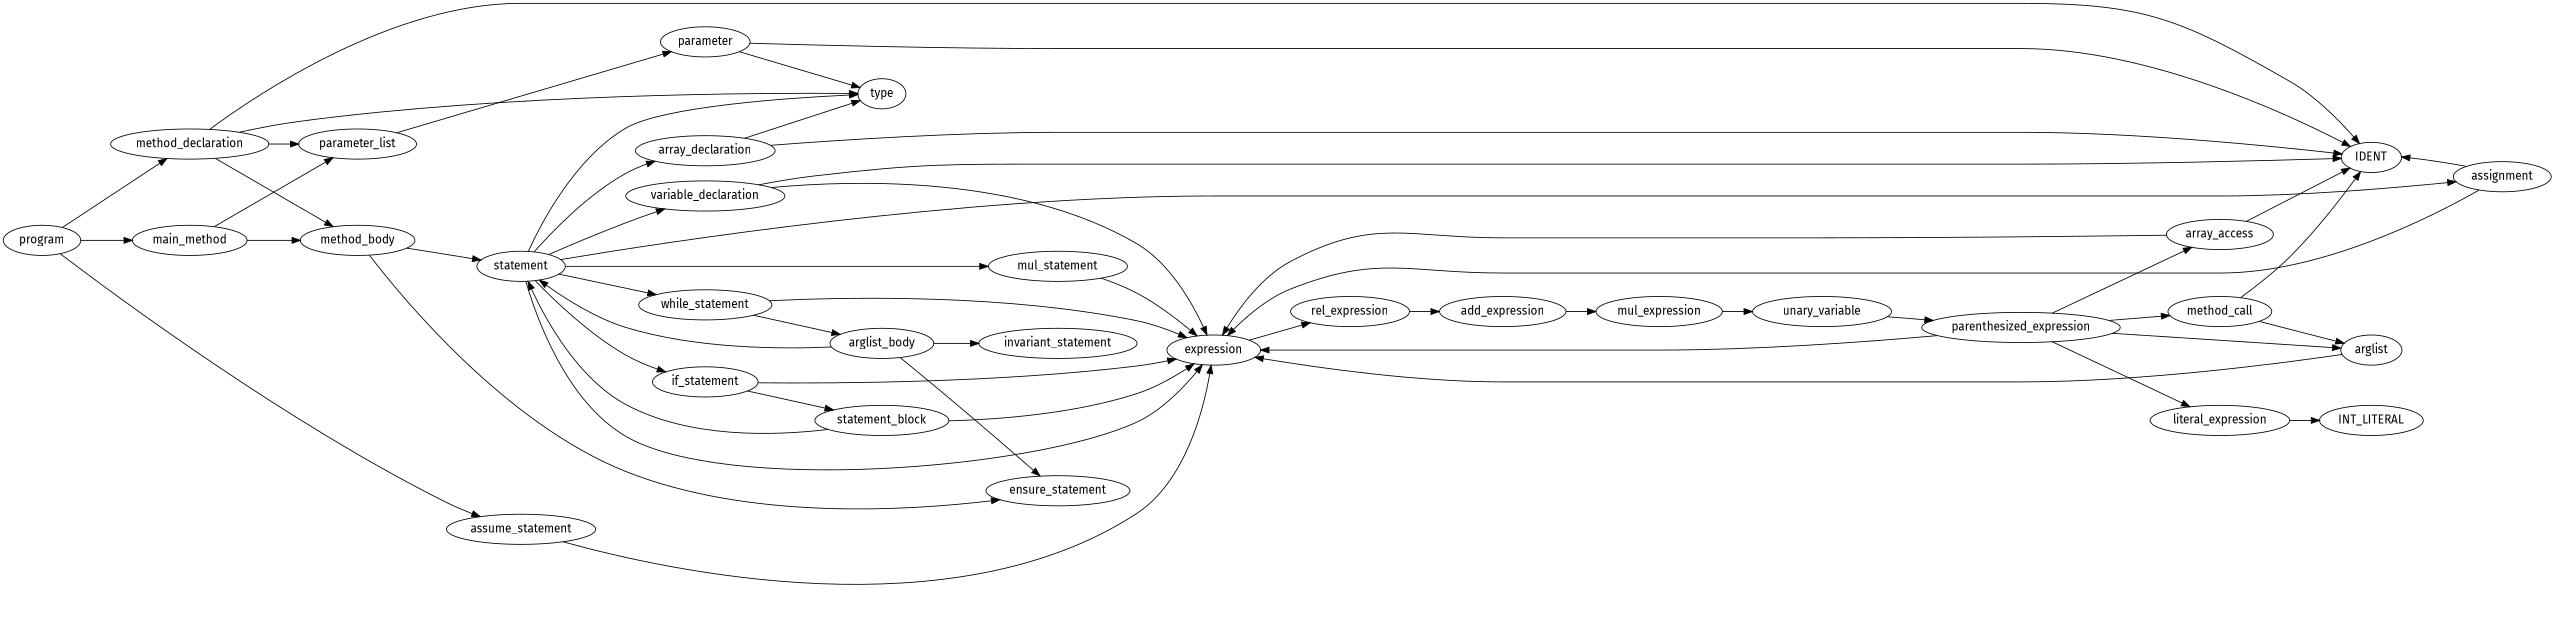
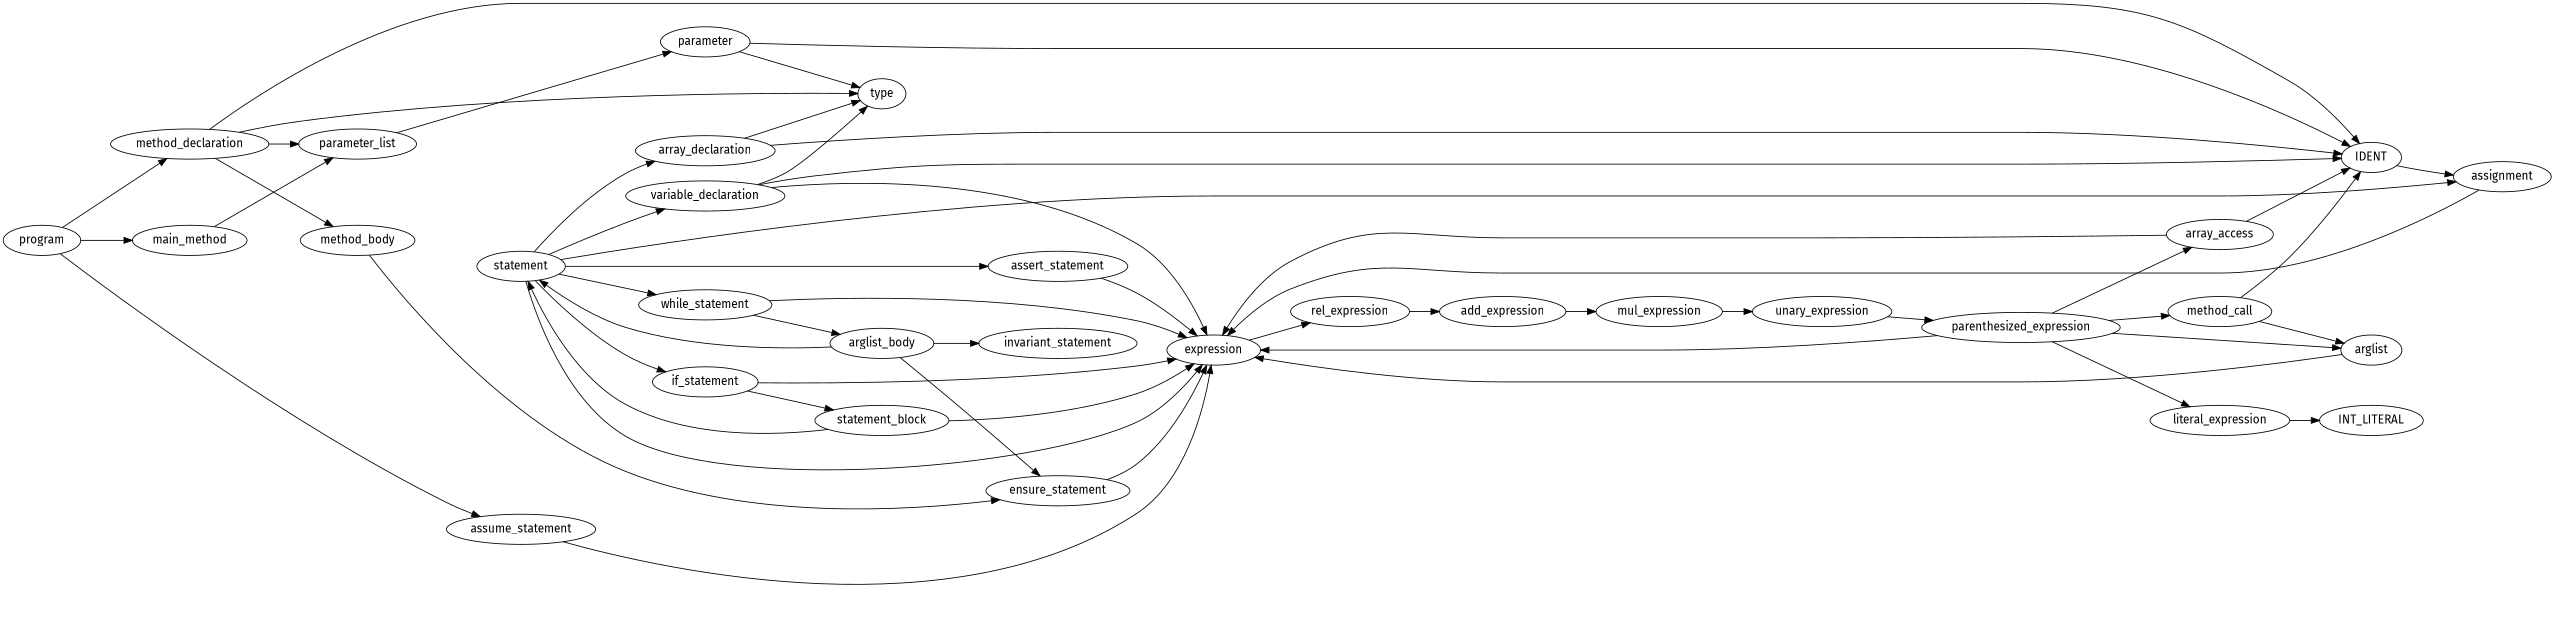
(658, 117) -> (813, 153)
(2438, 162) -> (2421, 170)
(269, 240) -> none
(440, 253) -> none
(1058, 266) -> (1058, 266)
(1822, 312) -> (1822, 312)
none -> (1165, 436)
